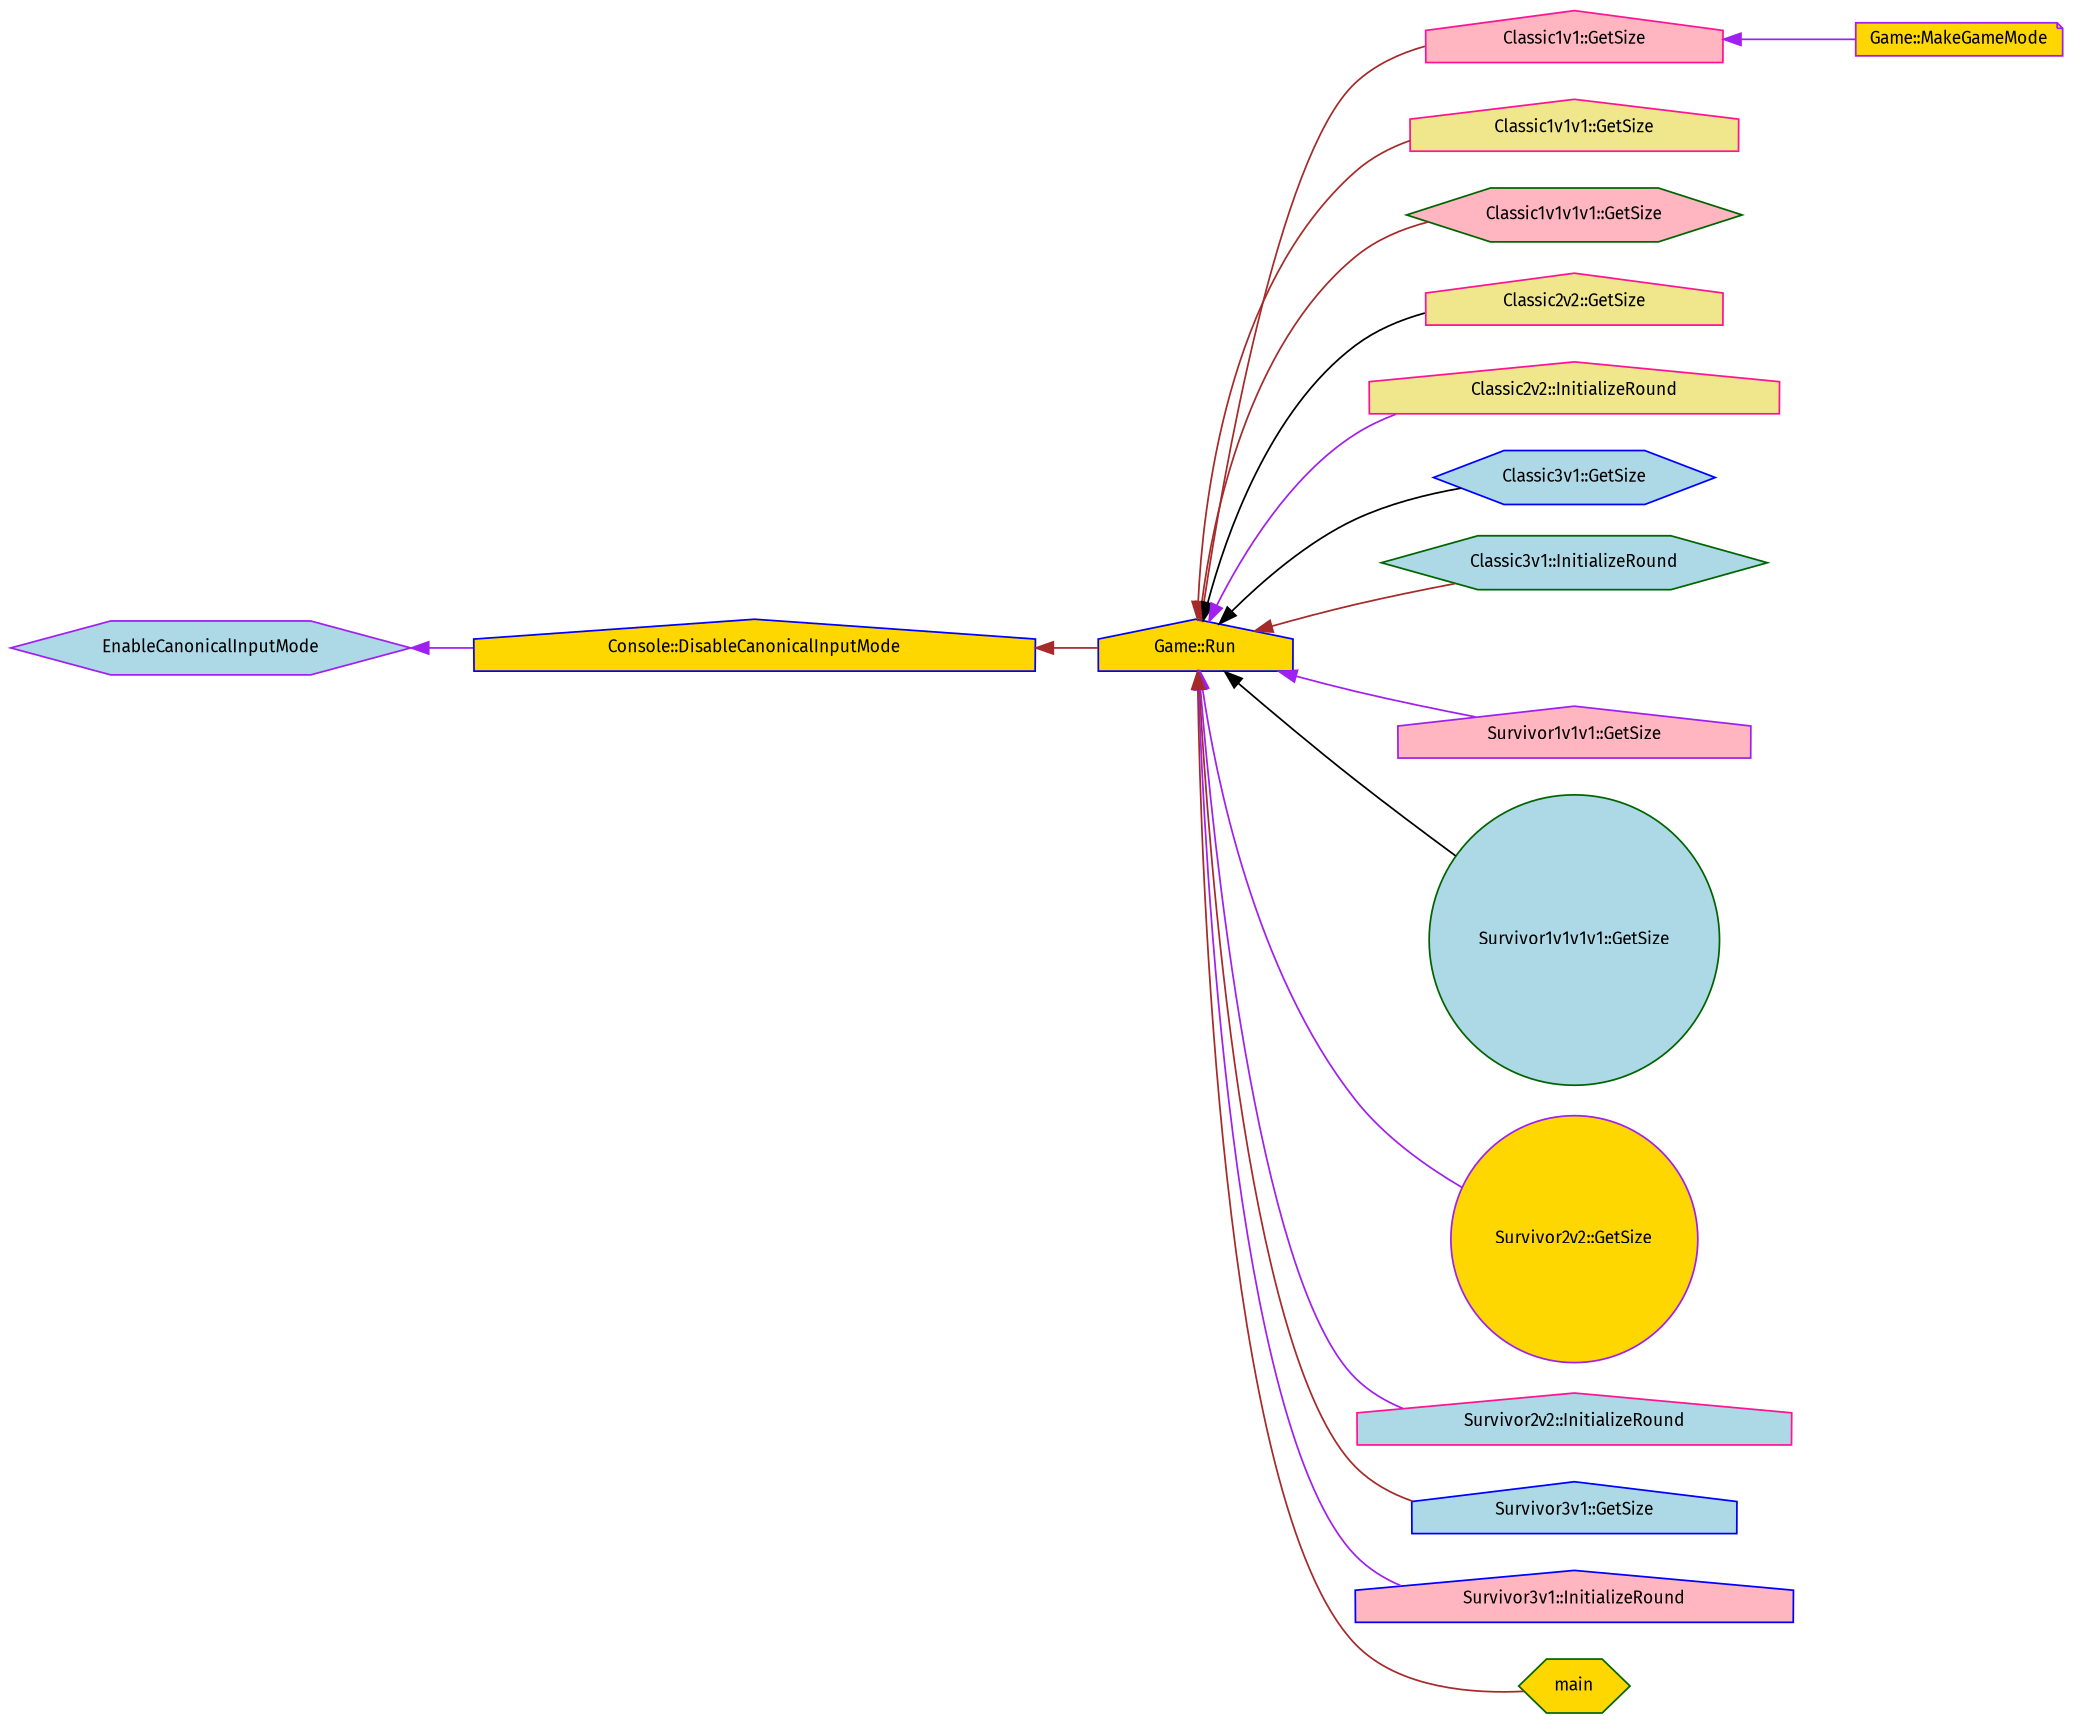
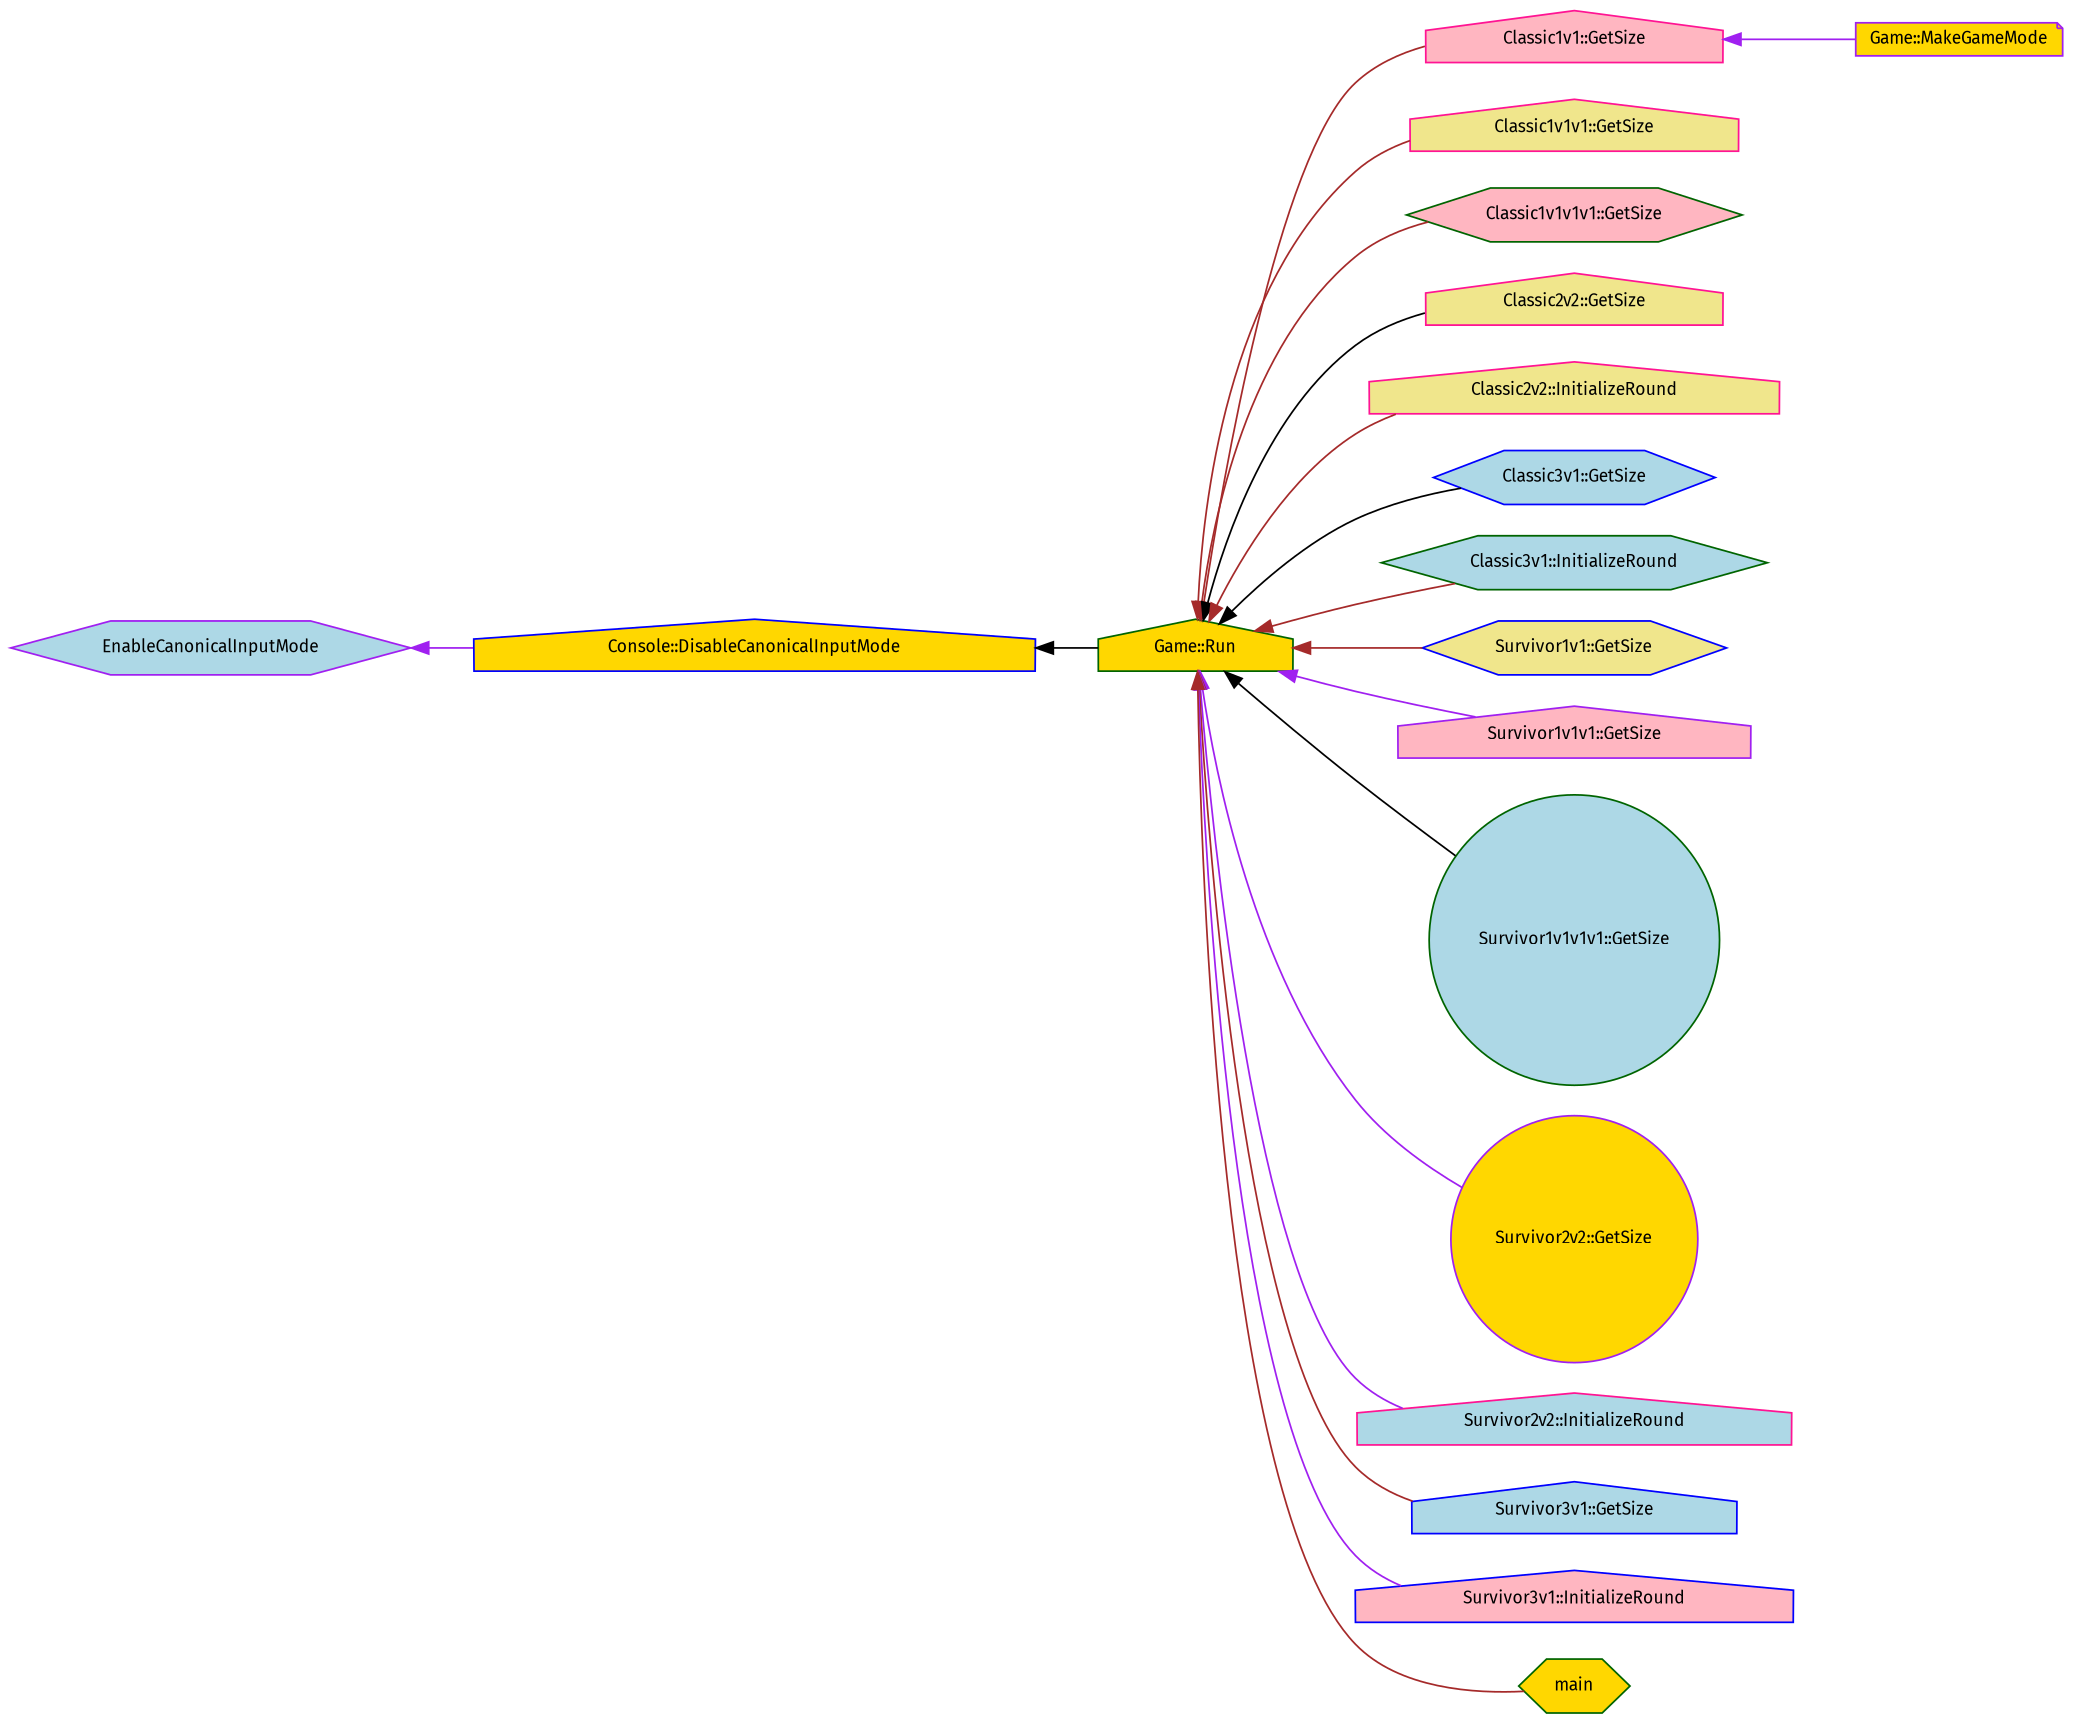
(1290, 493) -> (1290, 493)
(1076, 648) -> (1076, 648)
(1196, 648) -> (1196, 648)
none -> (1574, 648)
